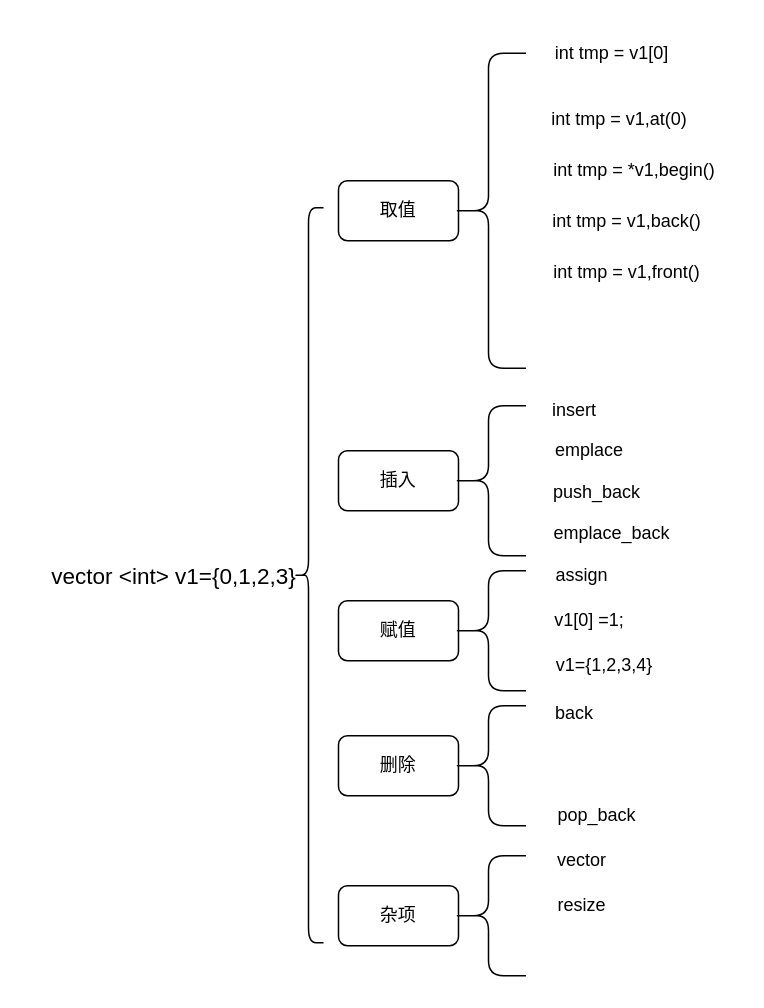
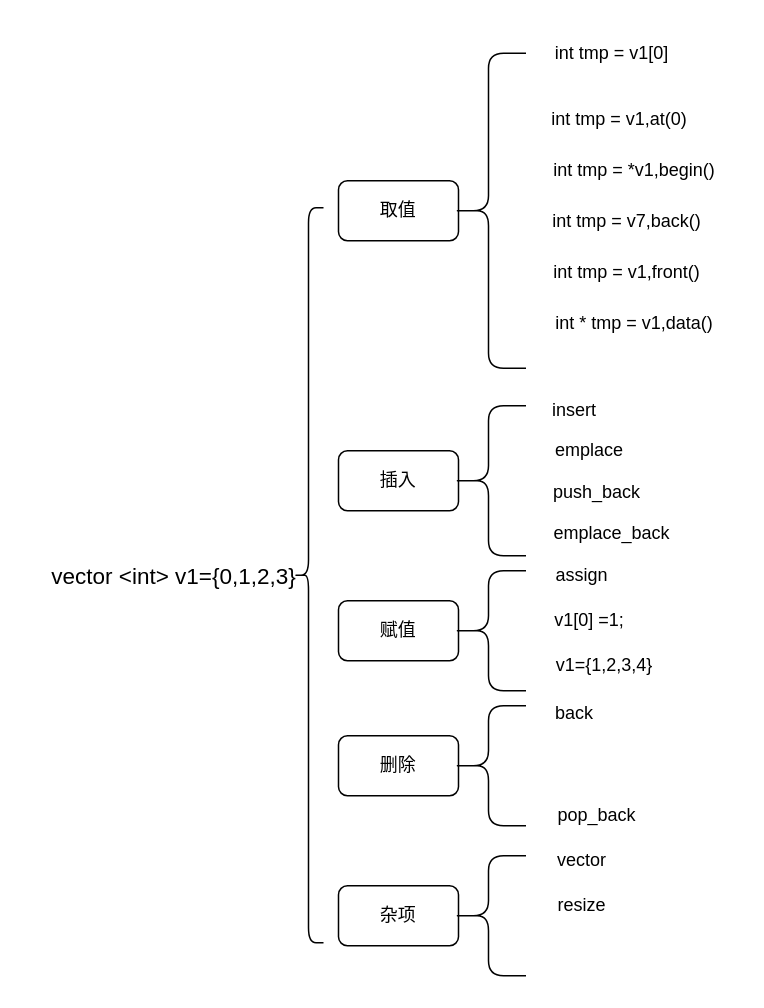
(627, 221) -> (627, 221)
none -> (634, 323)
